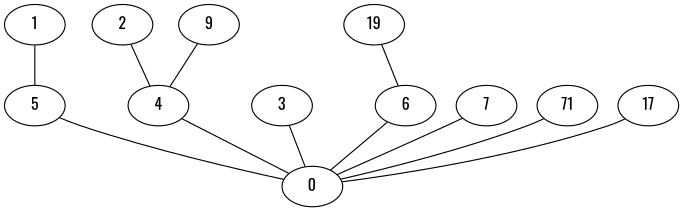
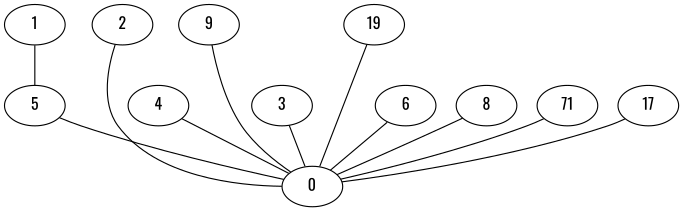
(140, 65) -> (154, 157)
(184, 65) -> (237, 118)
(390, 65) -> (343, 105)
(487, 106) -> (487, 106)
